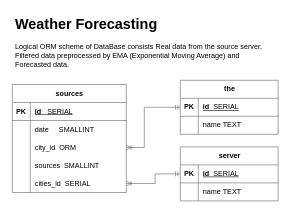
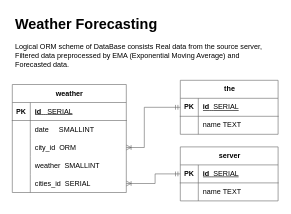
(70, 93) -> (70, 93)
(68, 165) -> (68, 165)
